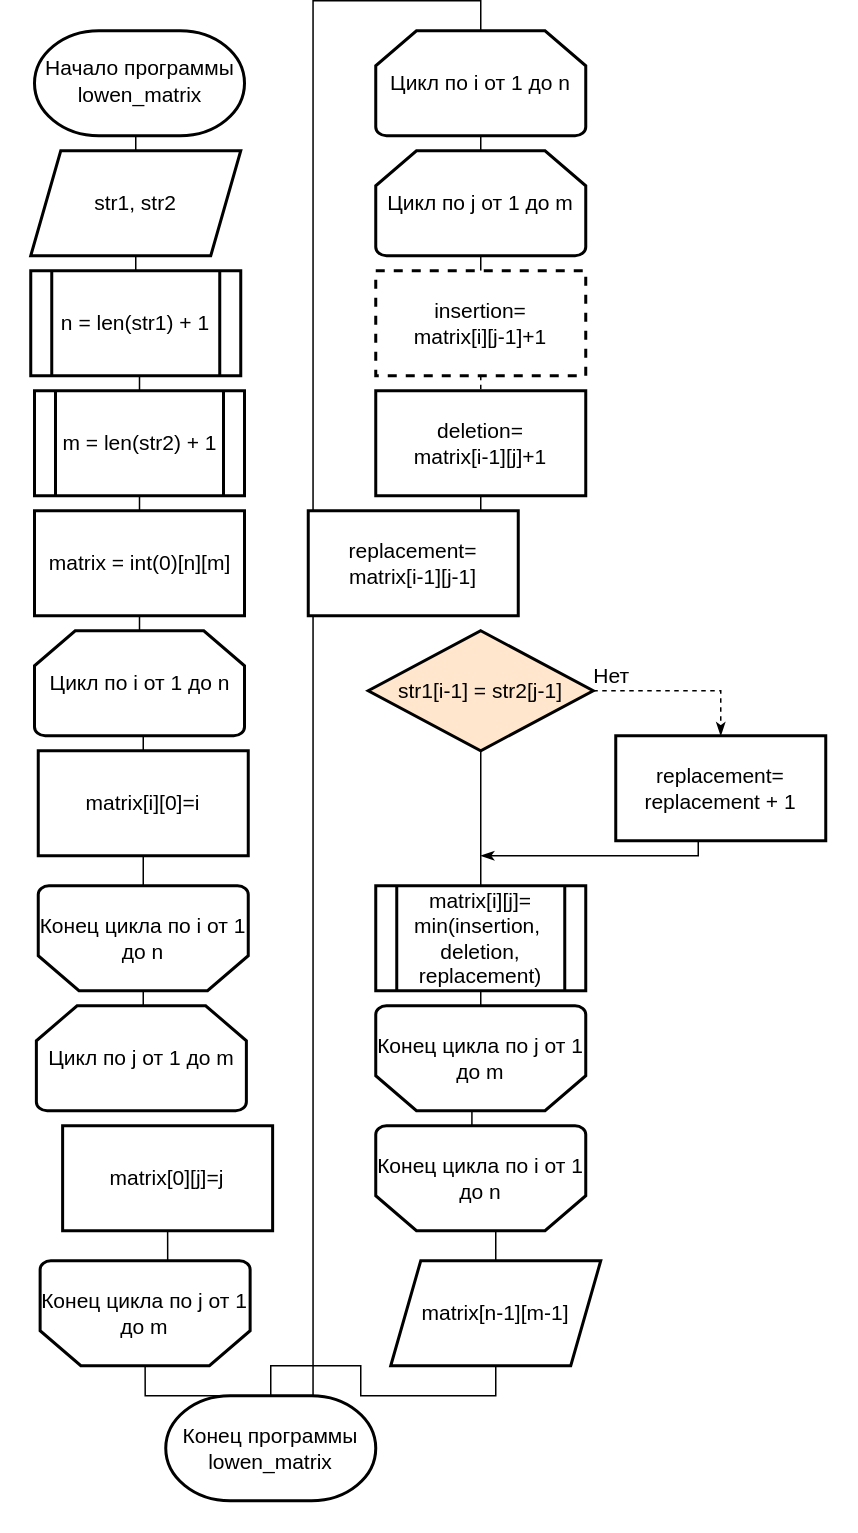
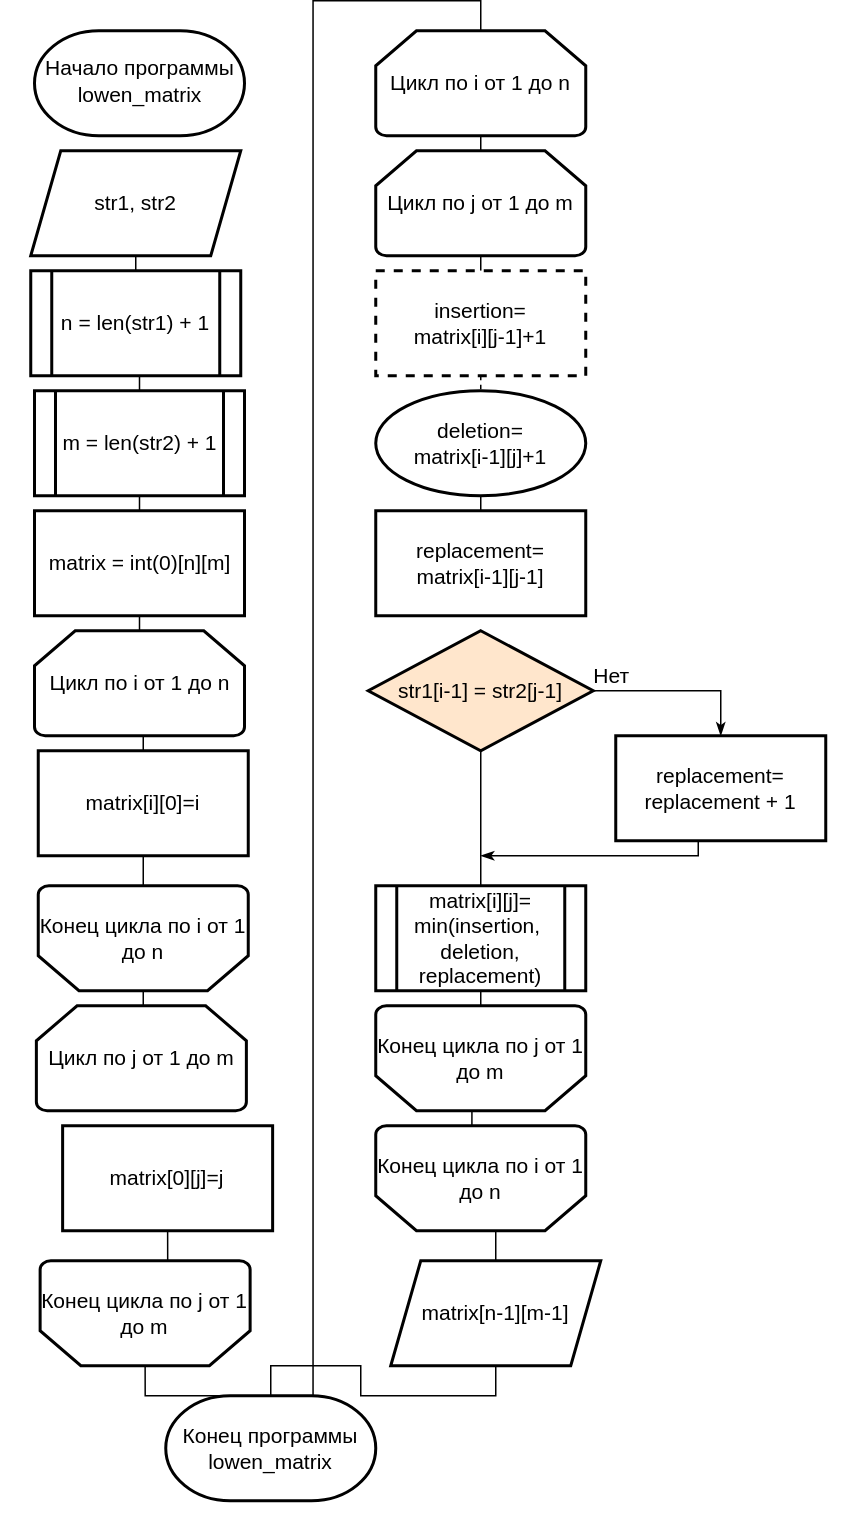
(136, 143) -> none
(481, 443) -> (481, 443)
(413, 563) -> (481, 563)
(675, 691) -> (675, 691)
